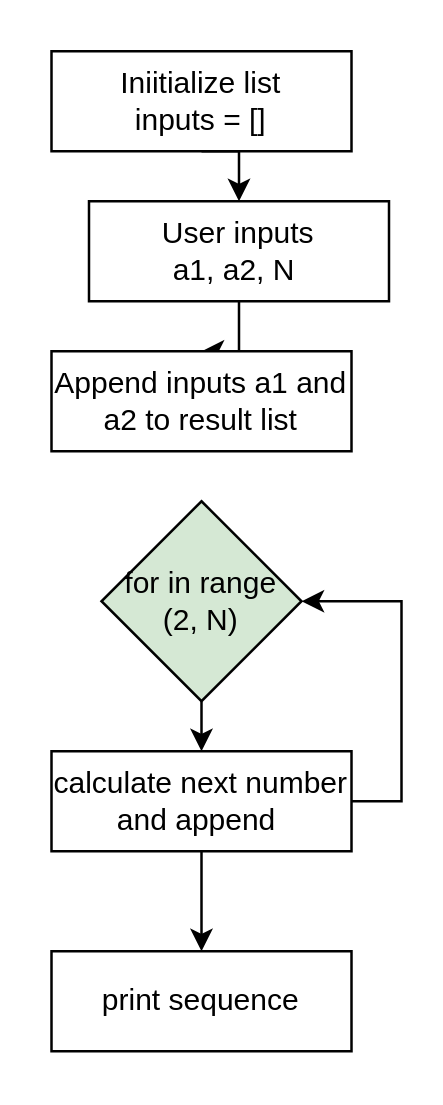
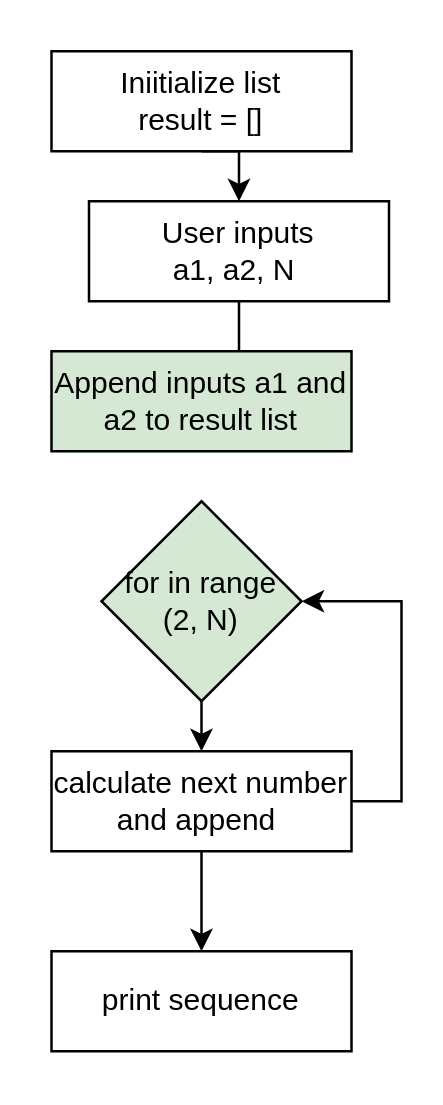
(201, 101) -> (201, 101)
(219, 351) -> (212, 351)
(201, 401) -> (201, 401)
